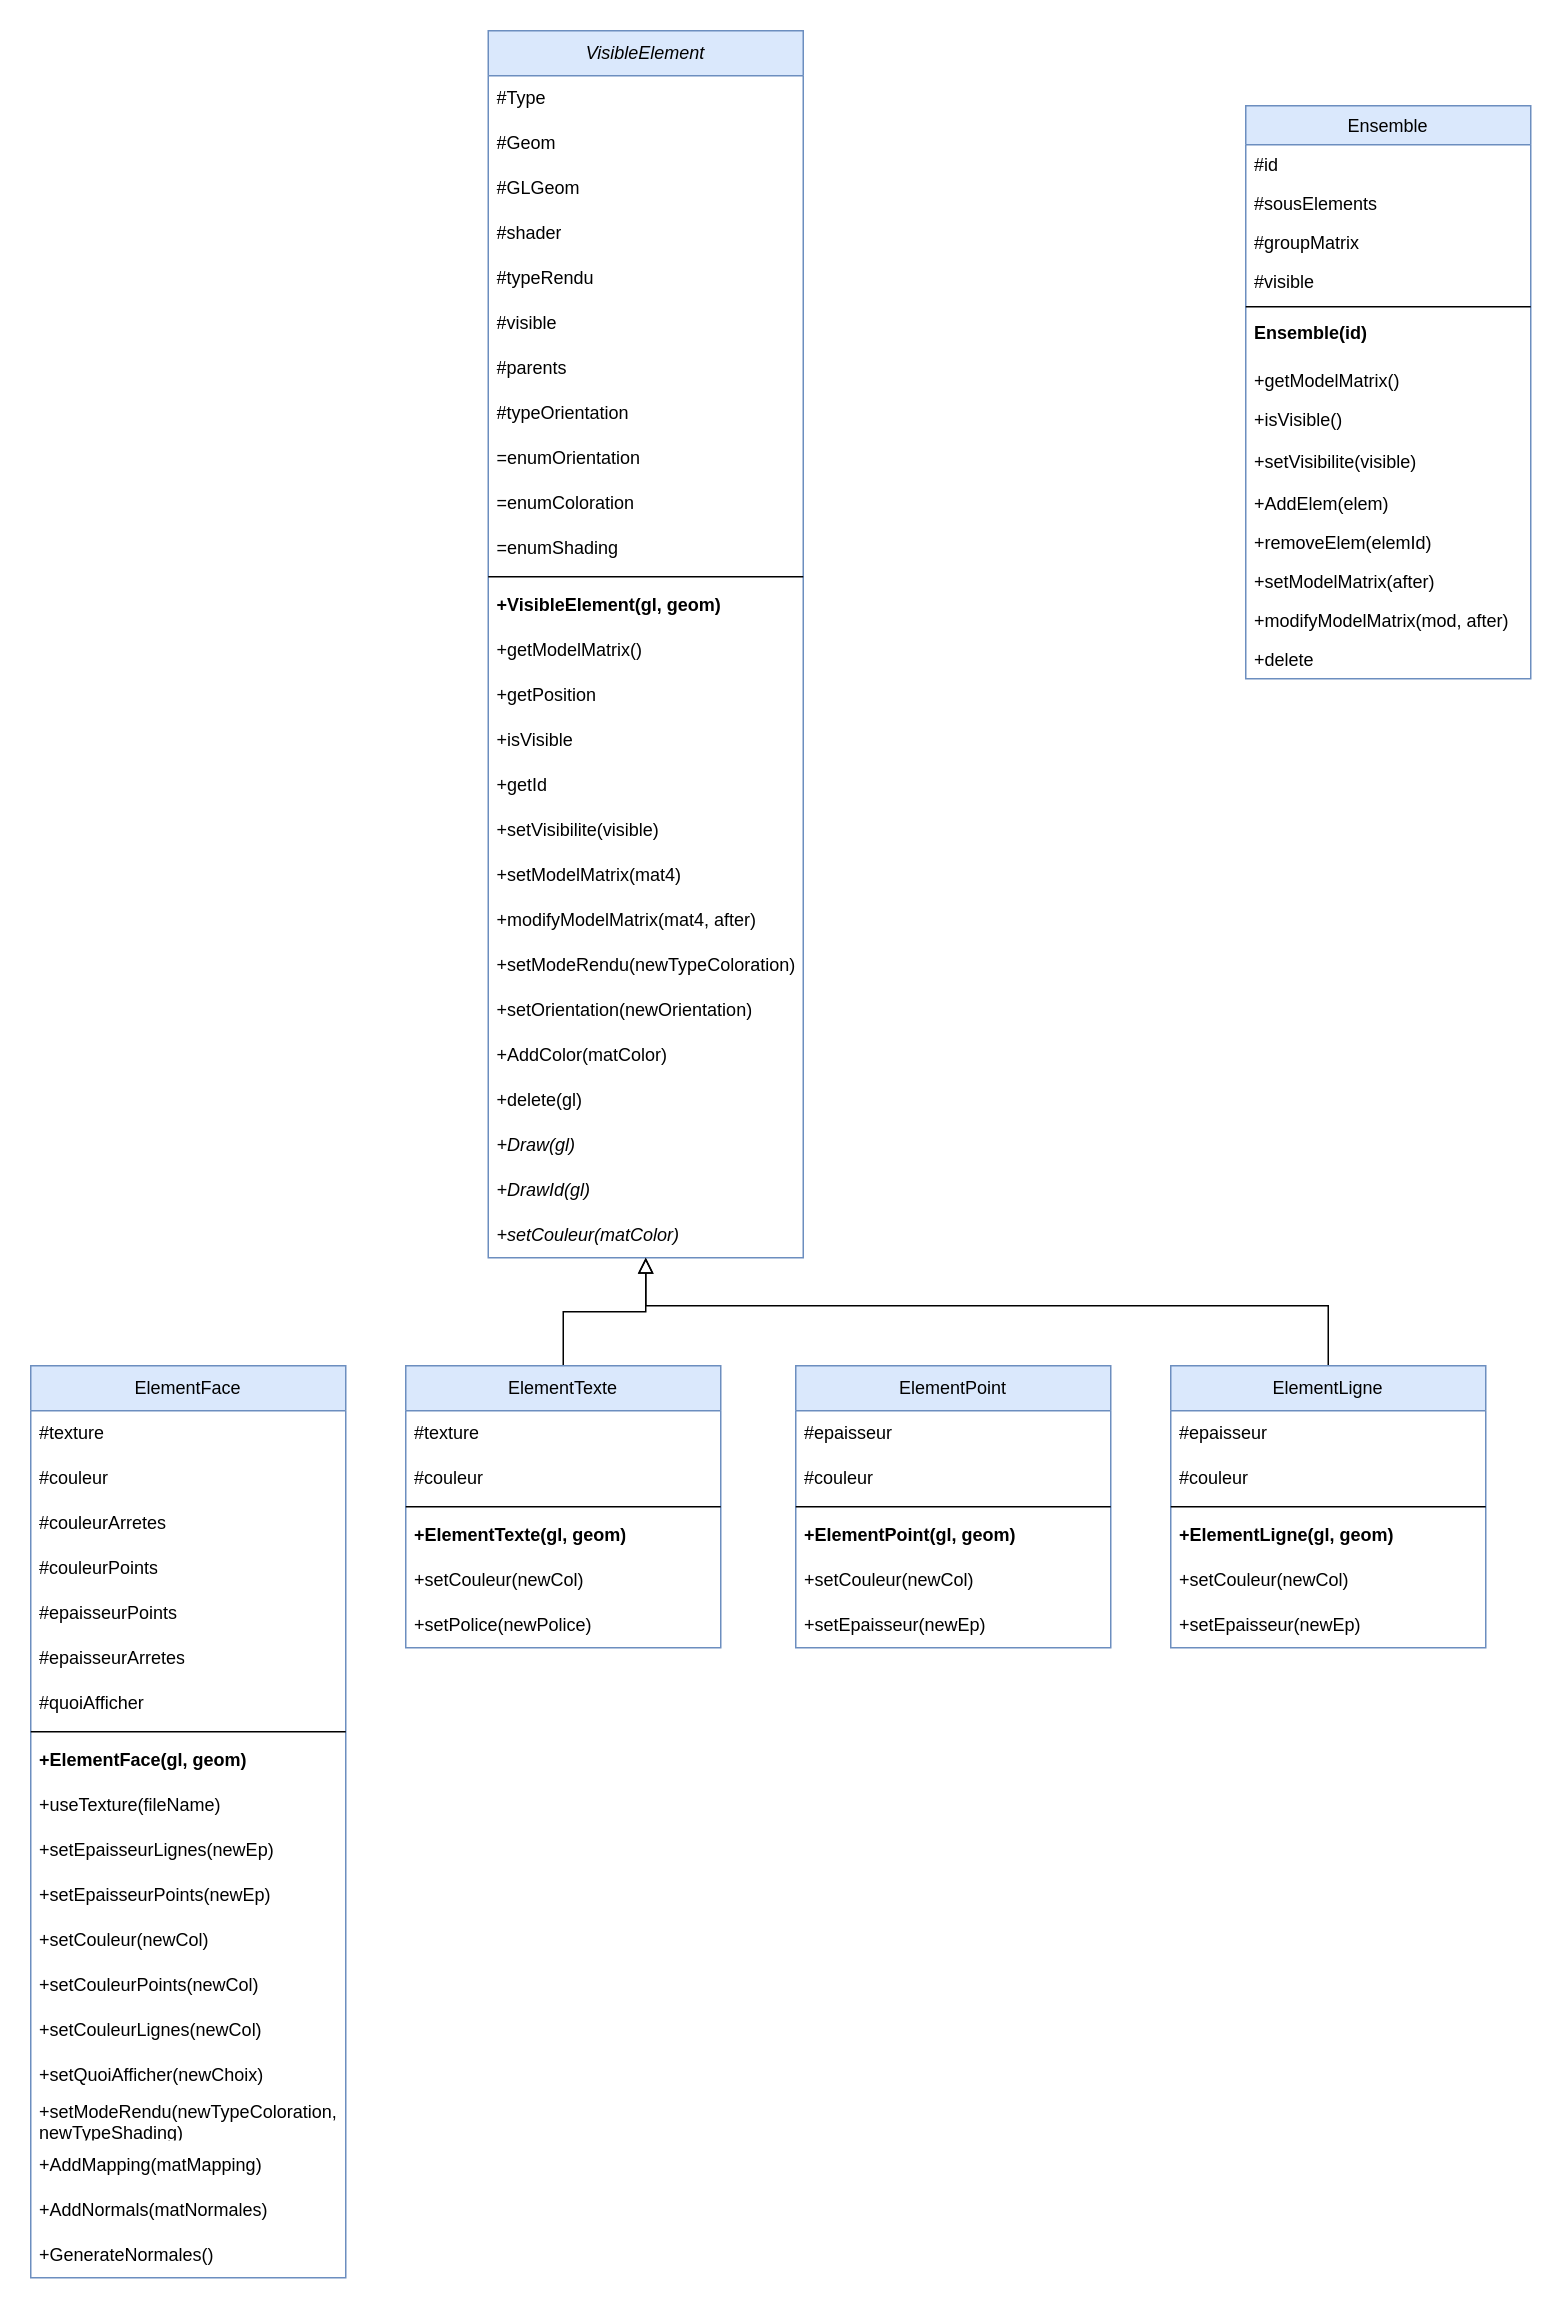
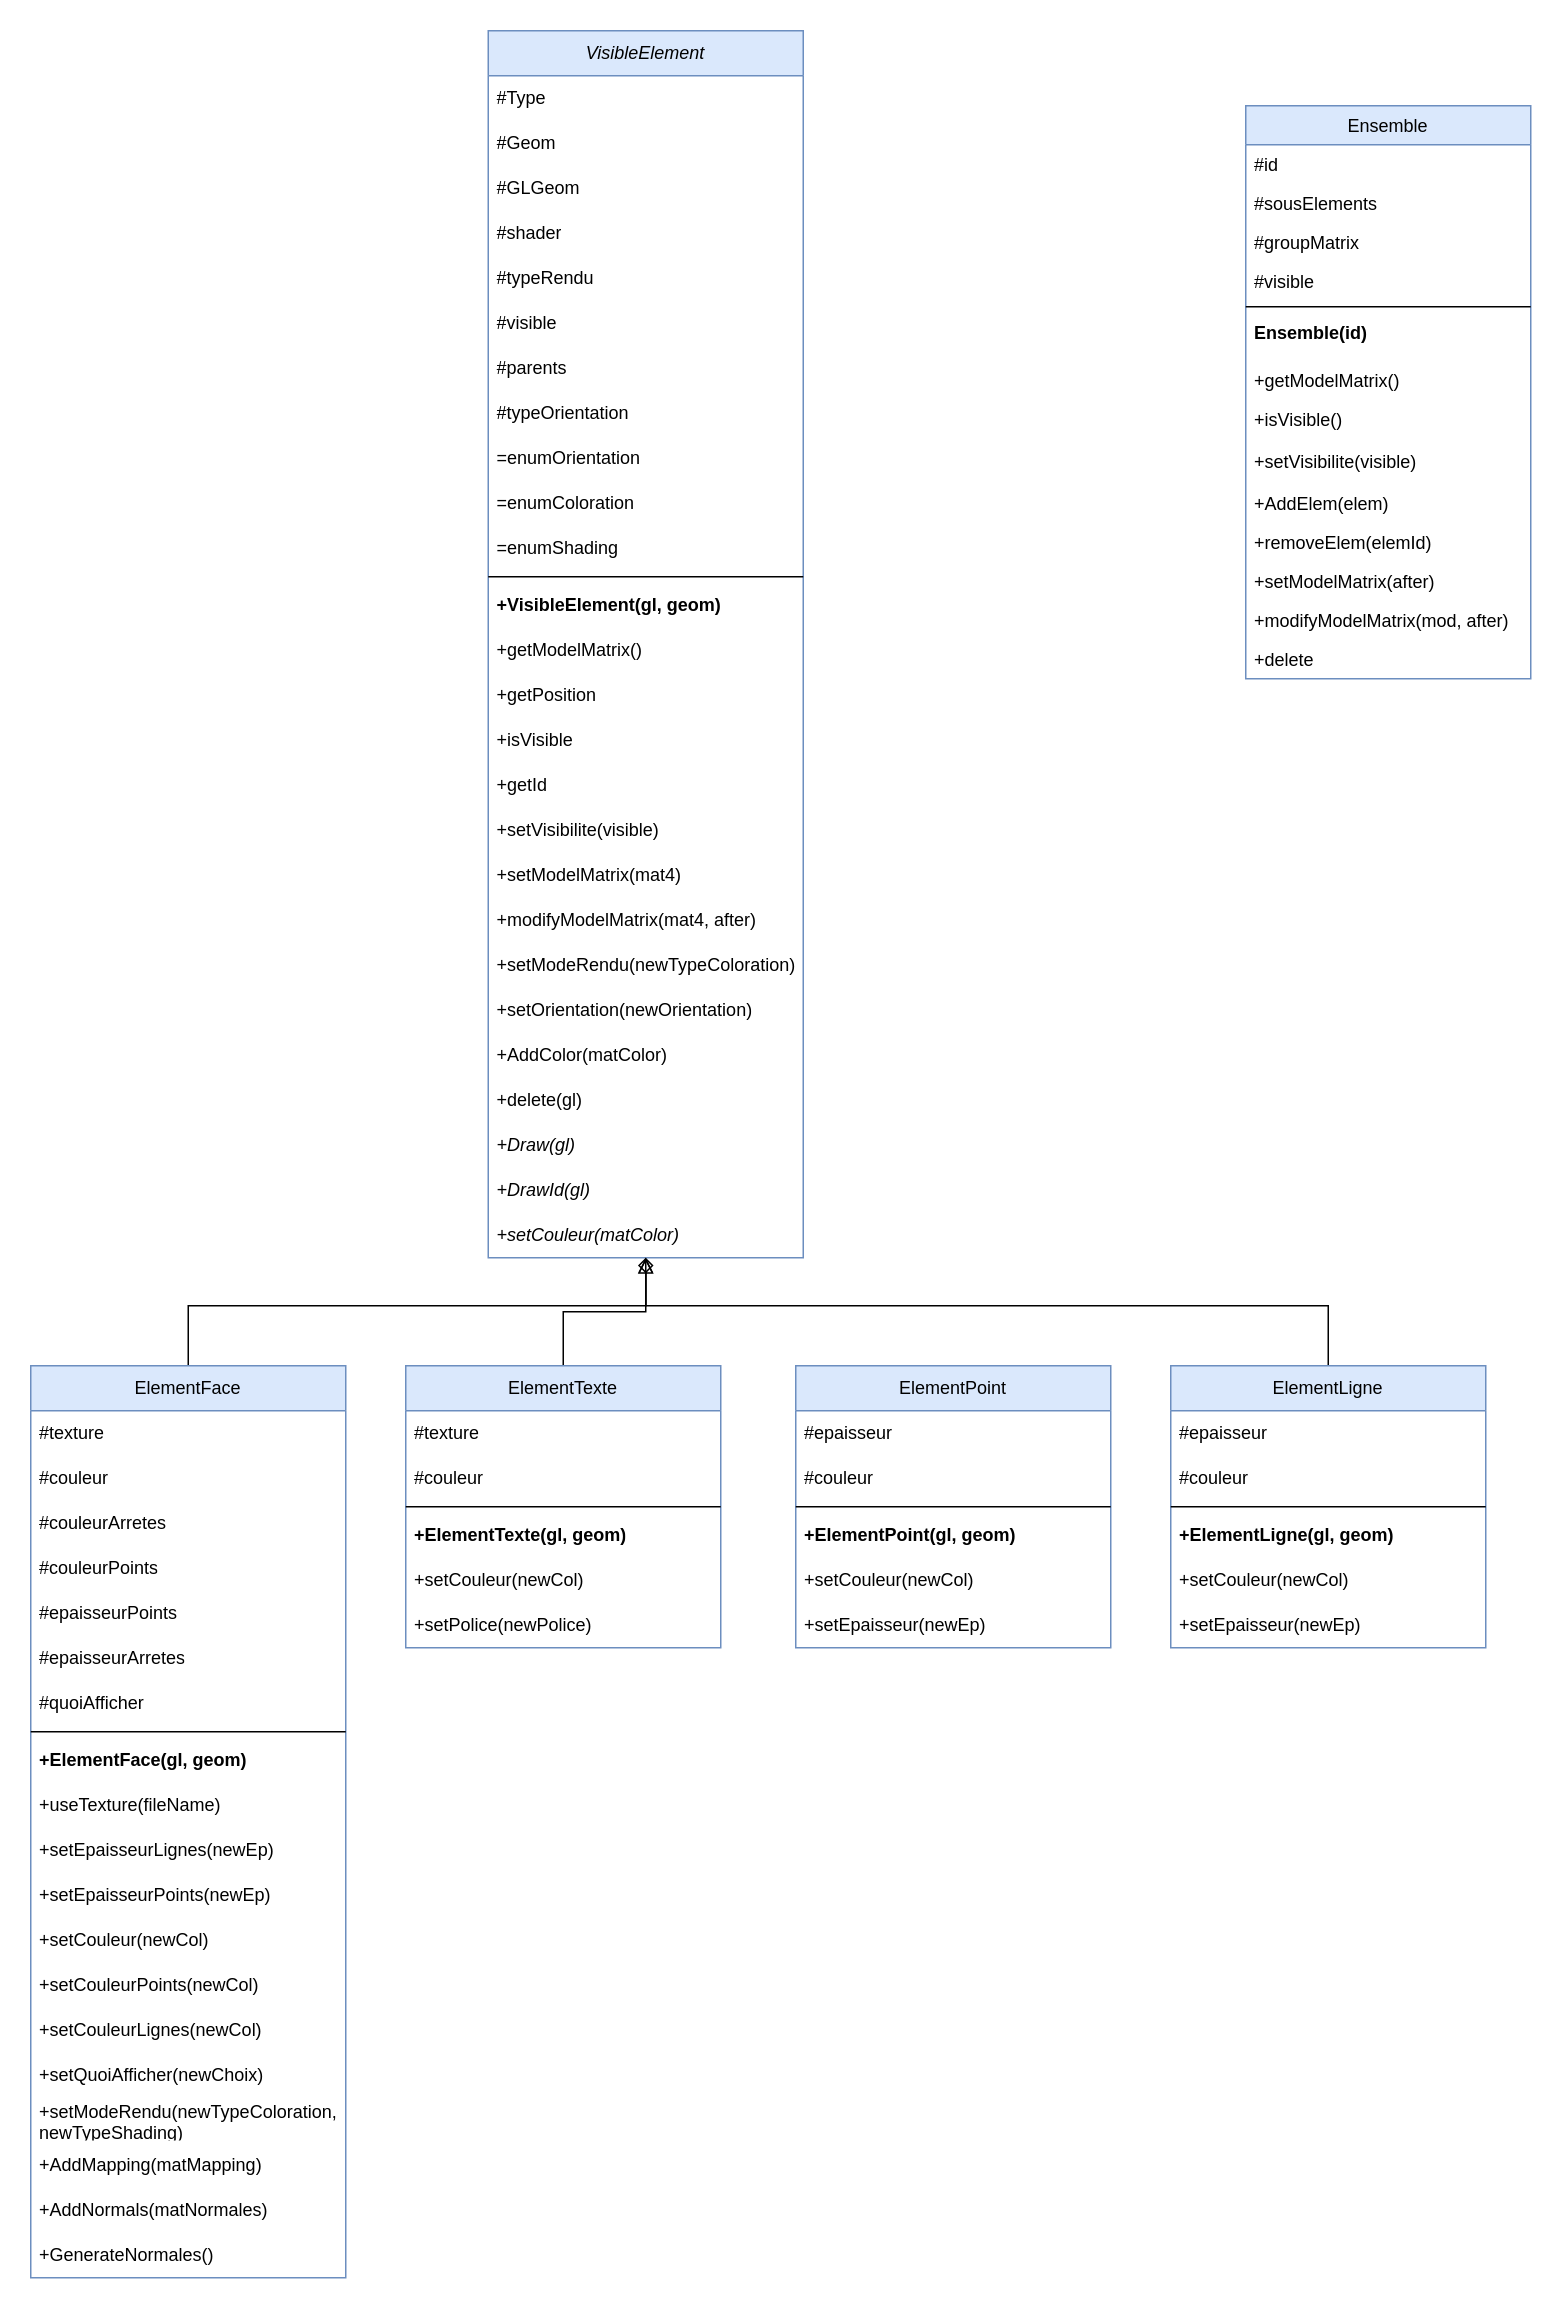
none -> (384, 1306)
(648, 1306) -> (648, 1306)
(646, 1308) -> (646, 1266)
